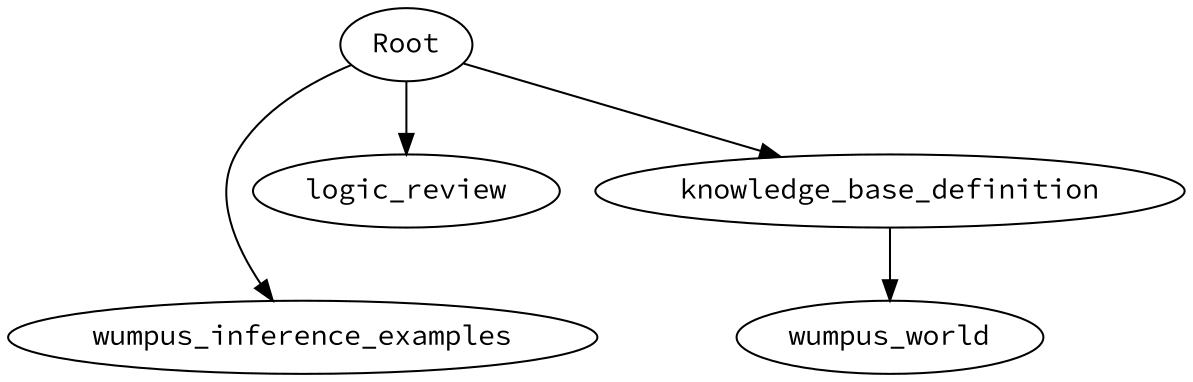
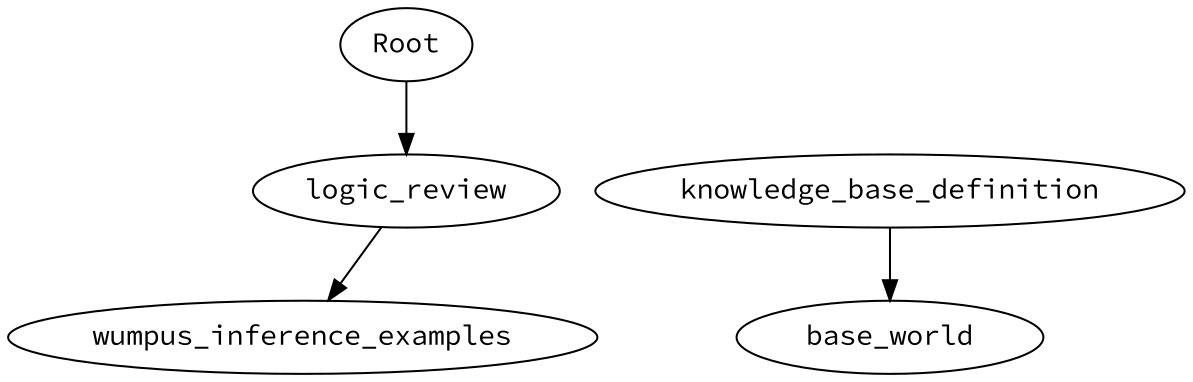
(612, 107) -> none
(239, 150) -> (361, 256)
(890, 337) -> (890, 337)
